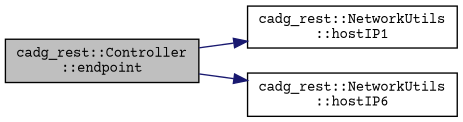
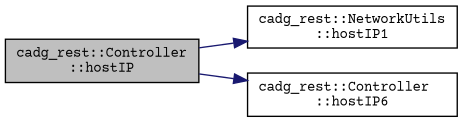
(102, 61) -> (102, 61)
(352, 95) -> (352, 95)
